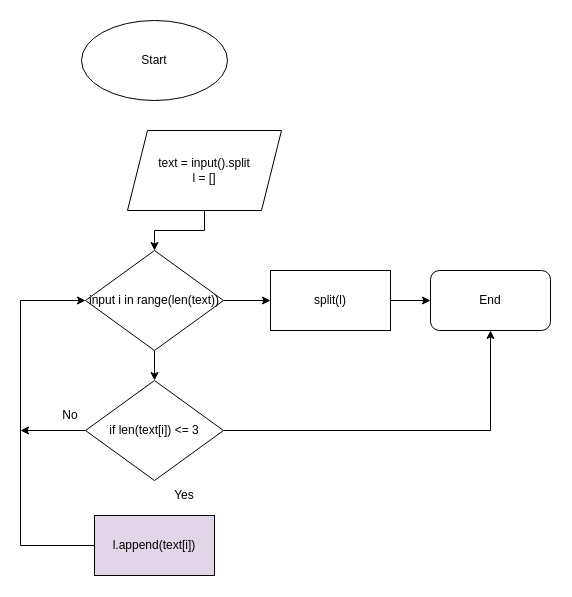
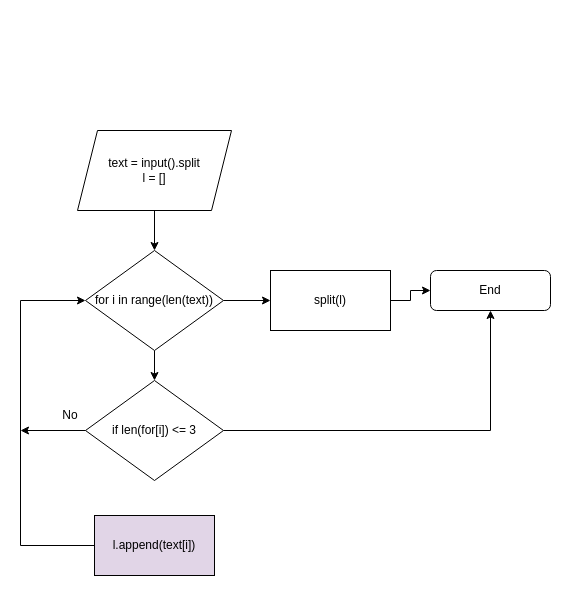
(155, 61) -> none
(205, 171) -> (155, 171)
(155, 301) -> (155, 301)
(491, 301) -> (491, 291)
(155, 431) -> (155, 431)
(185, 496) -> none
